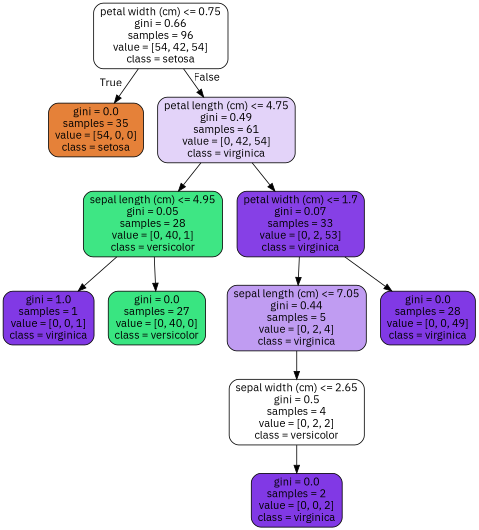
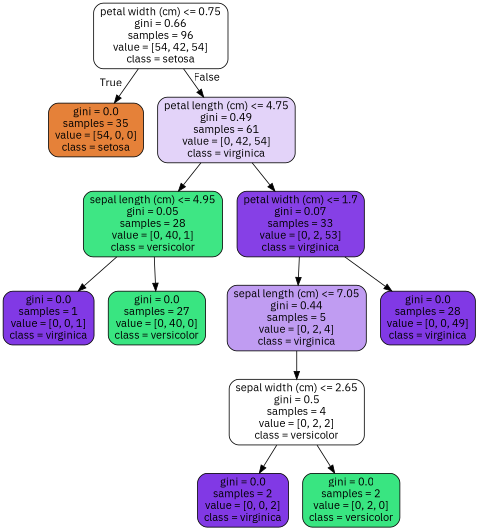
(49, 318) -> (49, 318)
none -> (351, 500)
